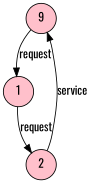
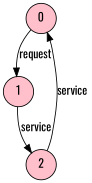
(41, 18) -> (41, 18)
(37, 128) -> (37, 128)
